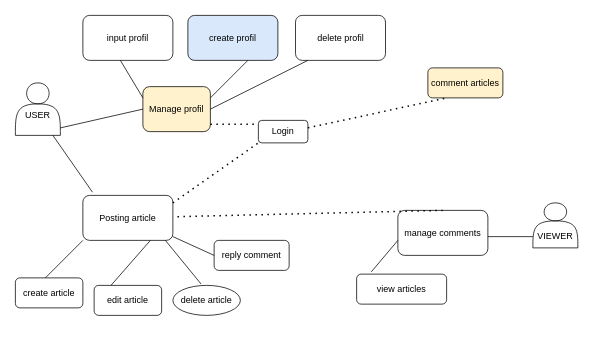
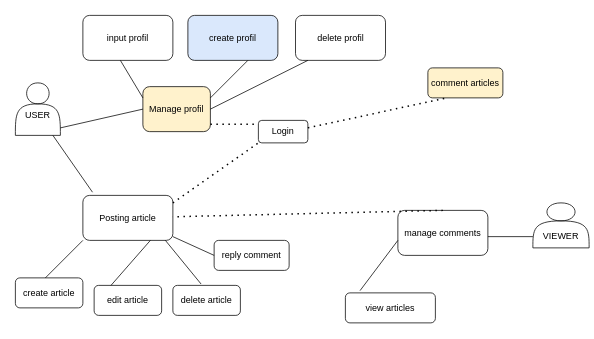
(555, 225) -> (561, 225)
(402, 289) -> (390, 308)
(207, 300) -> (207, 300)
